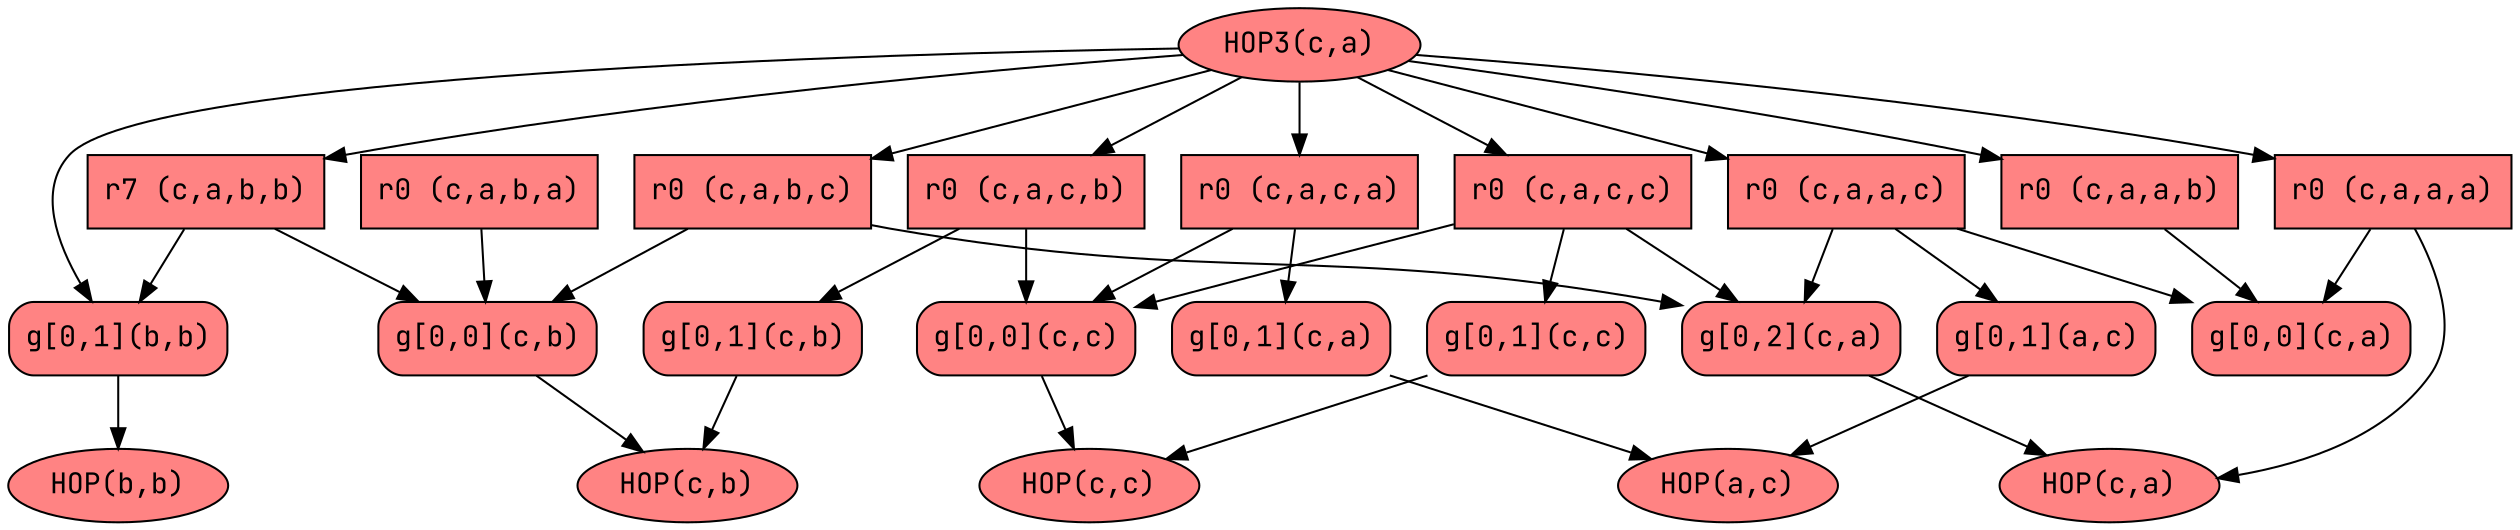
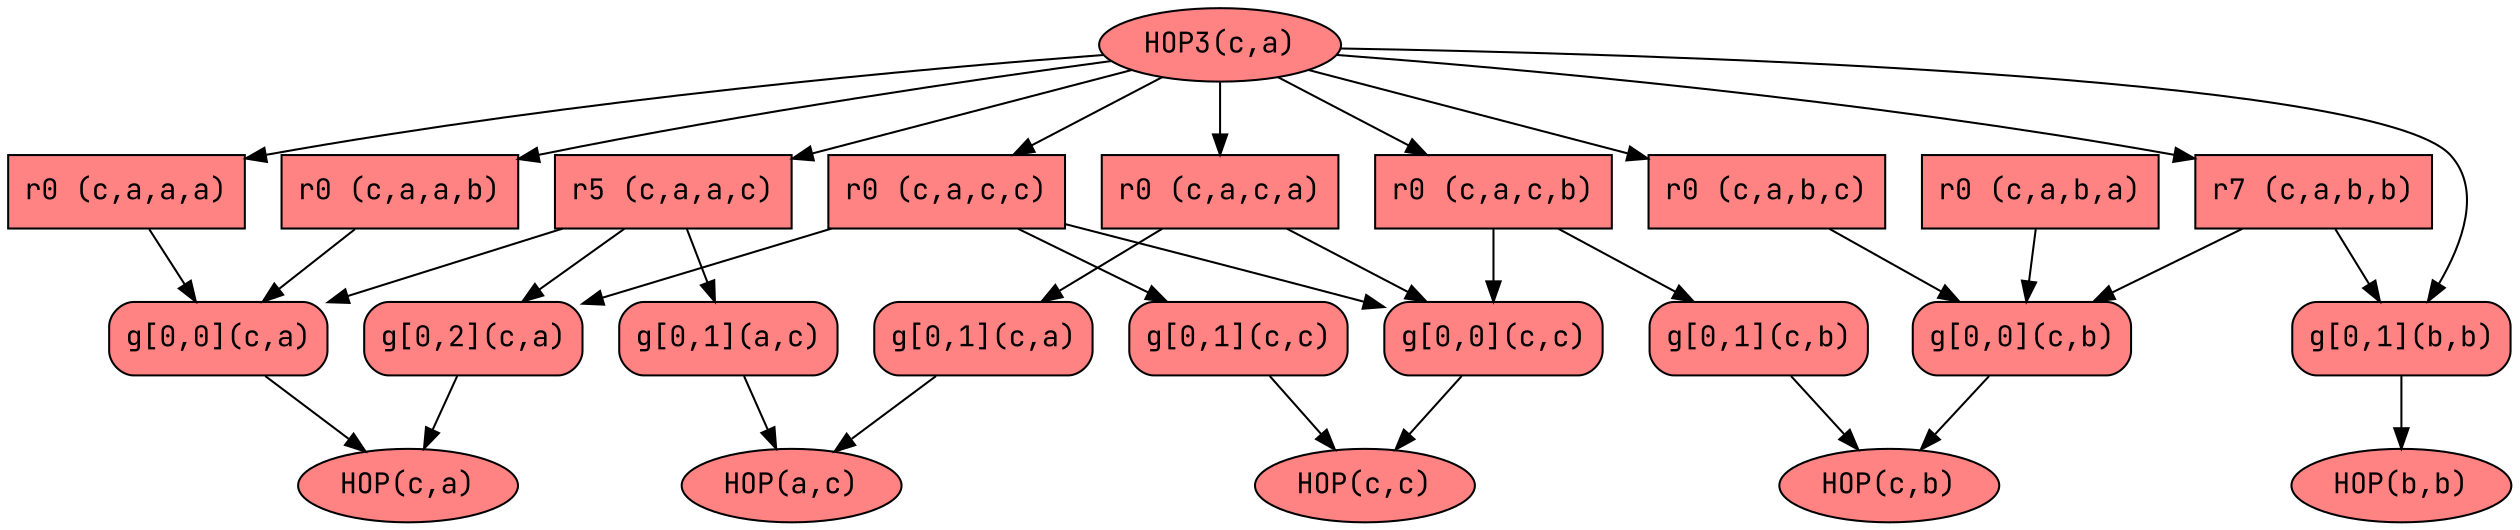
(1846, 192) -> (673, 192)
(1247, 263) -> none
(2408, 400) -> (307, 407)
